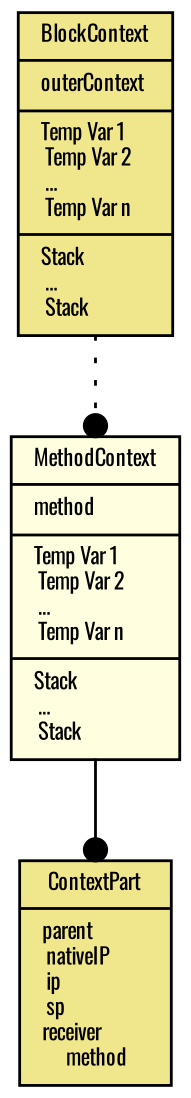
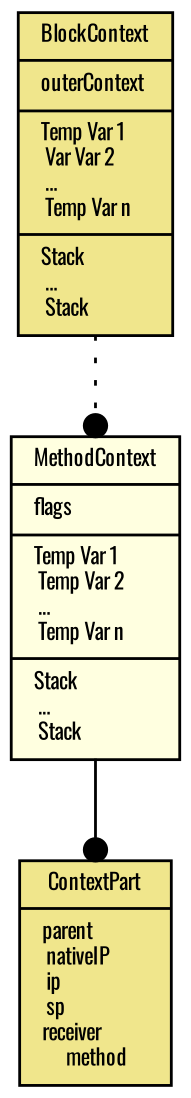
(88, 159) -> (80, 159)
(67, 508) -> (56, 508)
